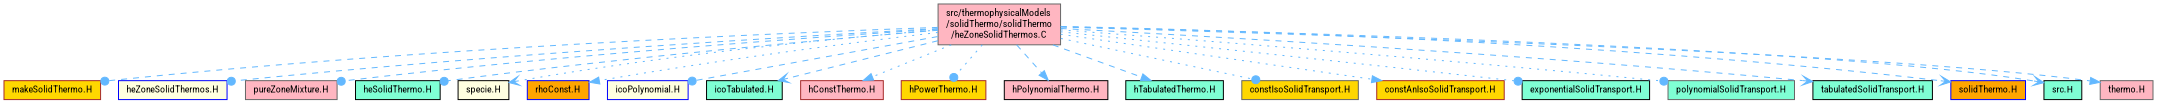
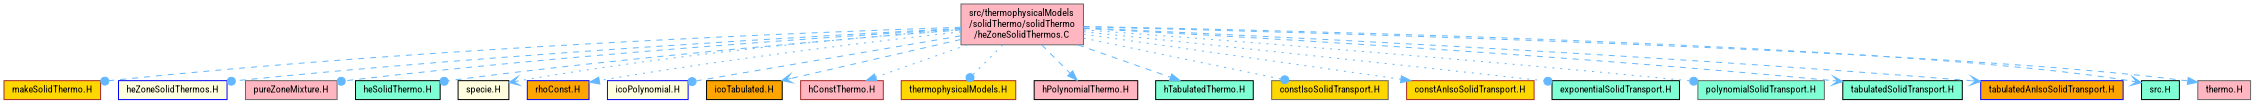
(744, 90) -> (744, 90)
(944, 90) -> (958, 90)
(1988, 90) -> (2052, 90)
